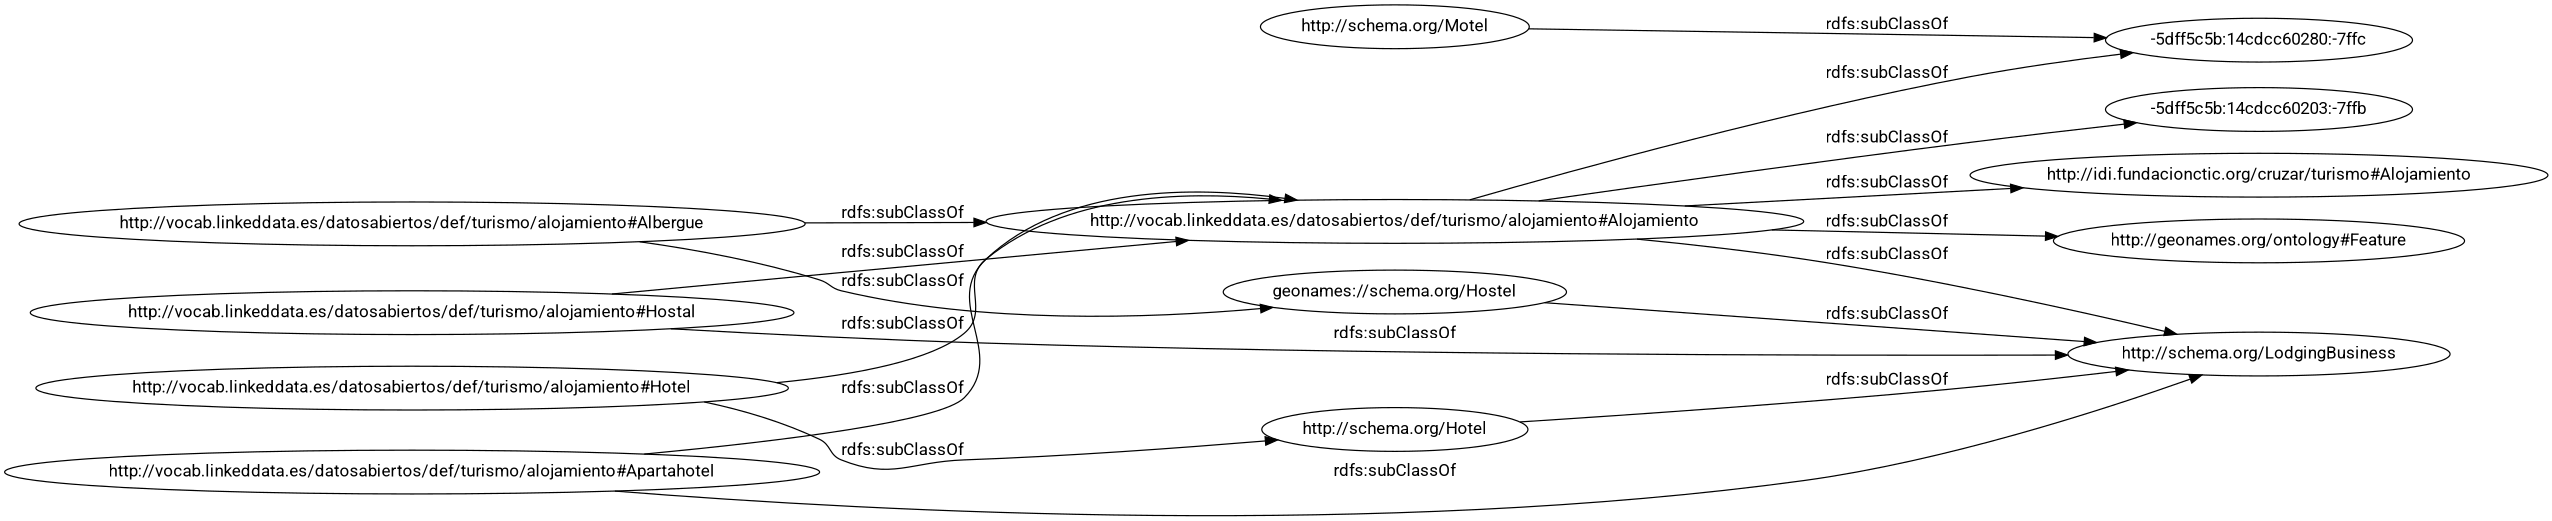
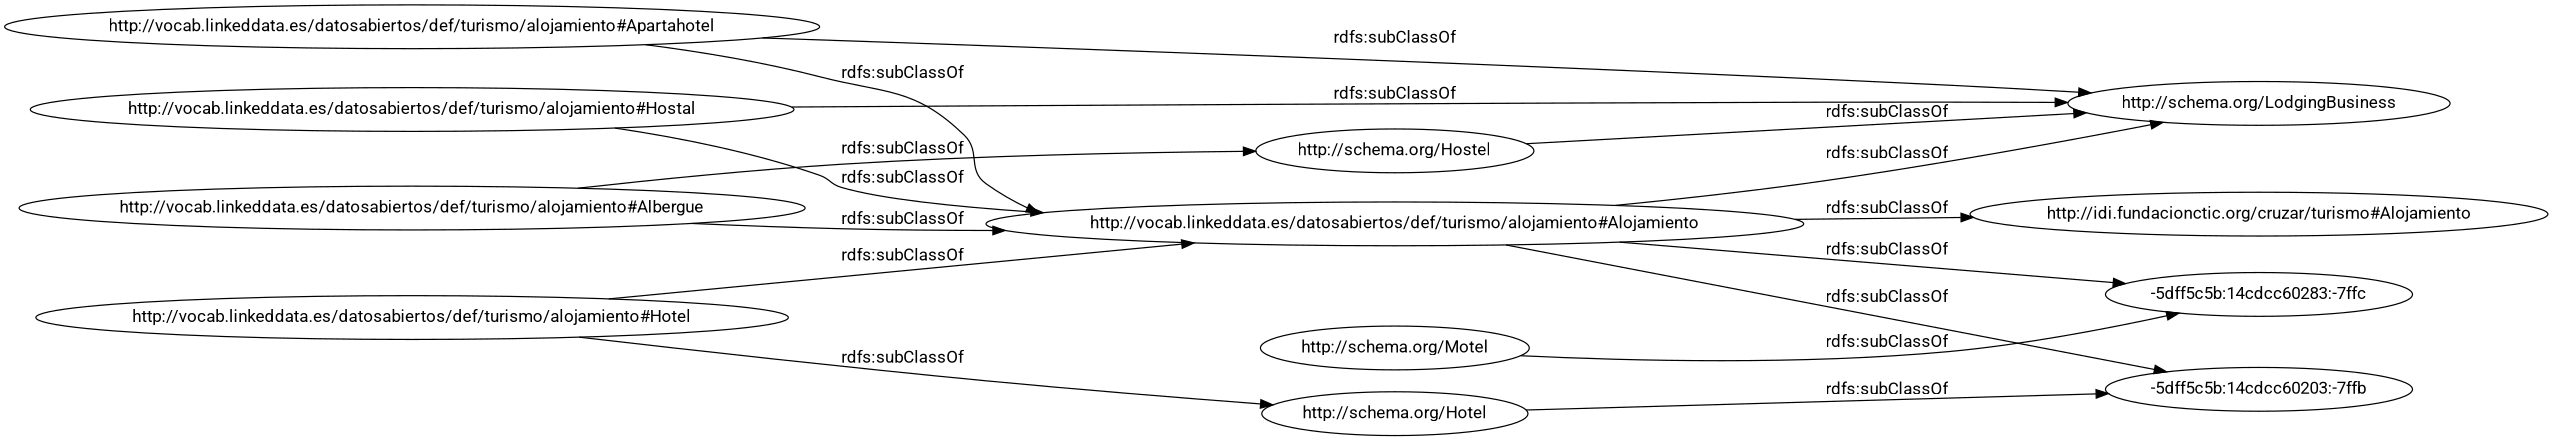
(2259, 40) -> (2259, 294)
(2259, 241) -> none
(1395, 292) -> (1395, 151)
(1818, 401) -> (1811, 402)
